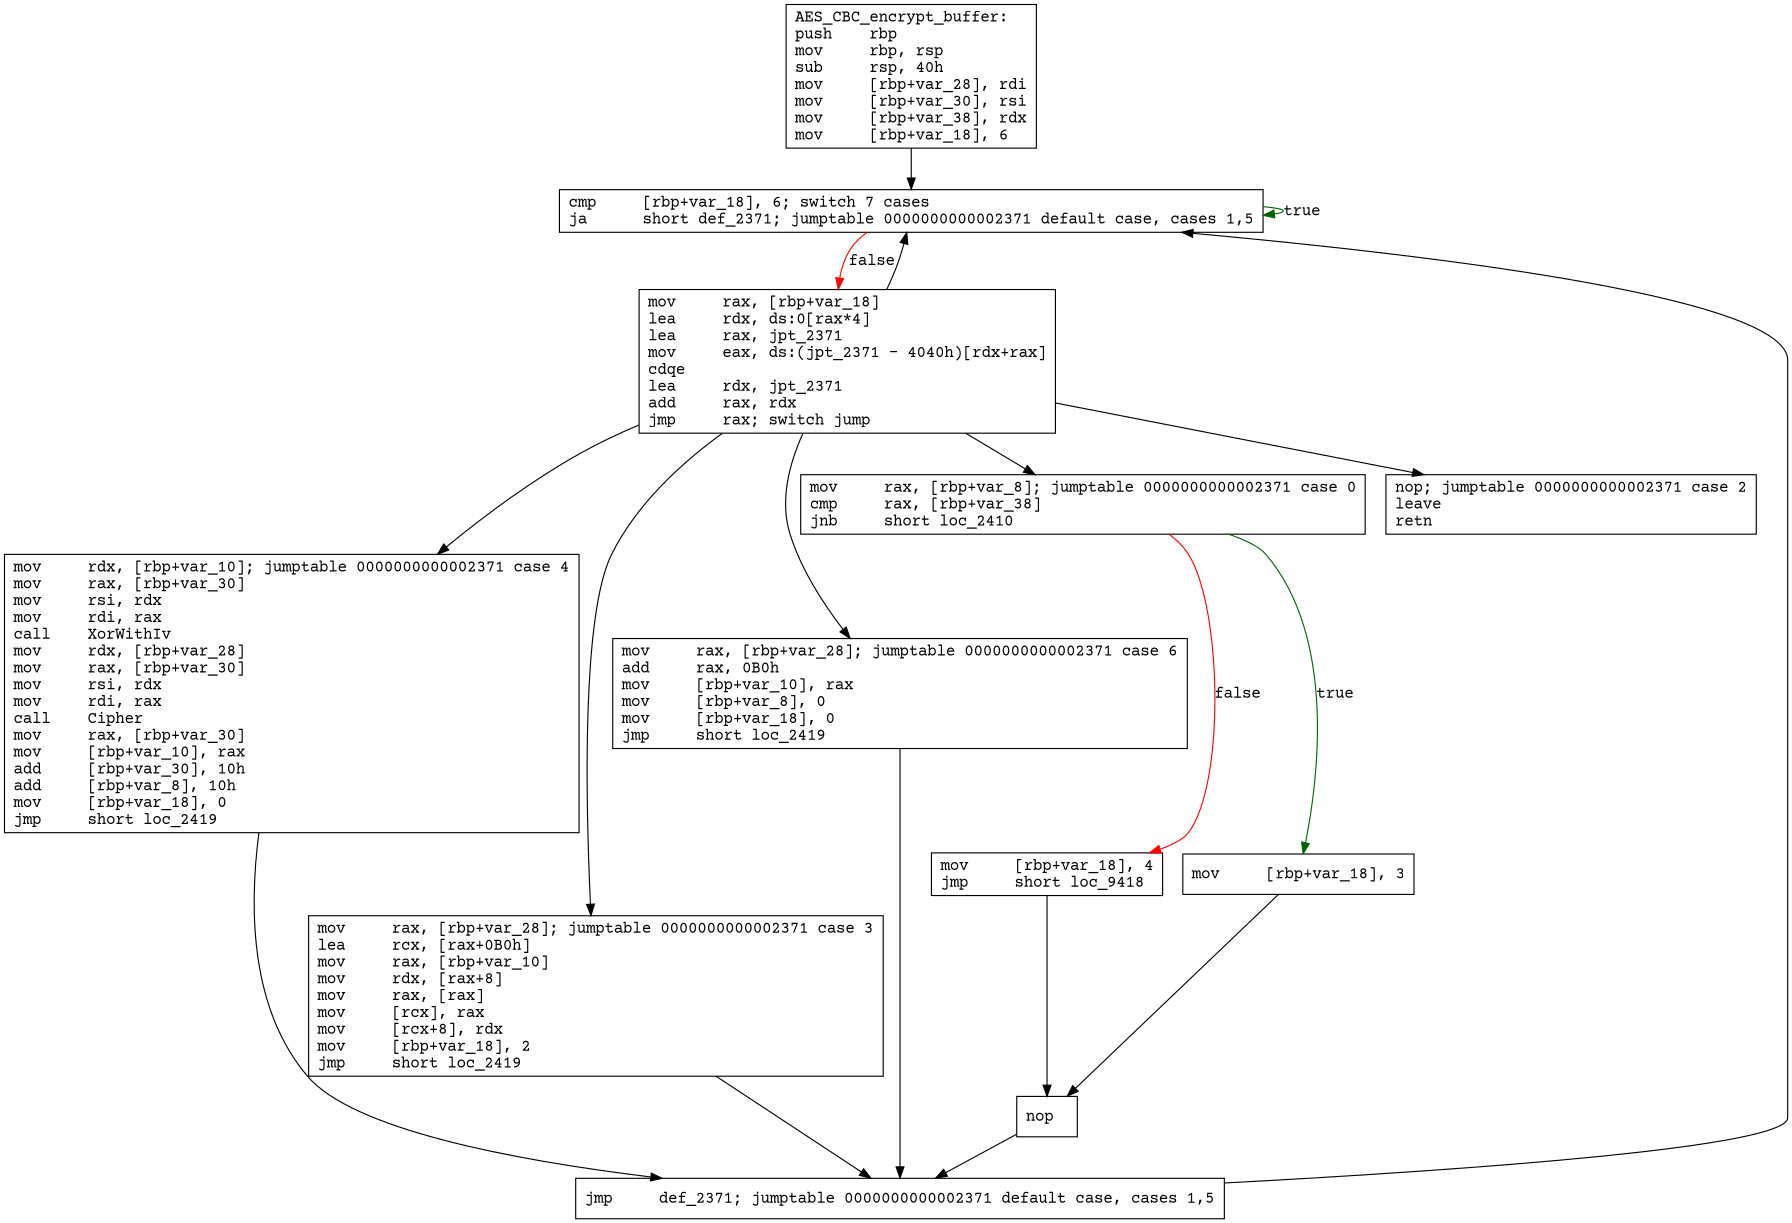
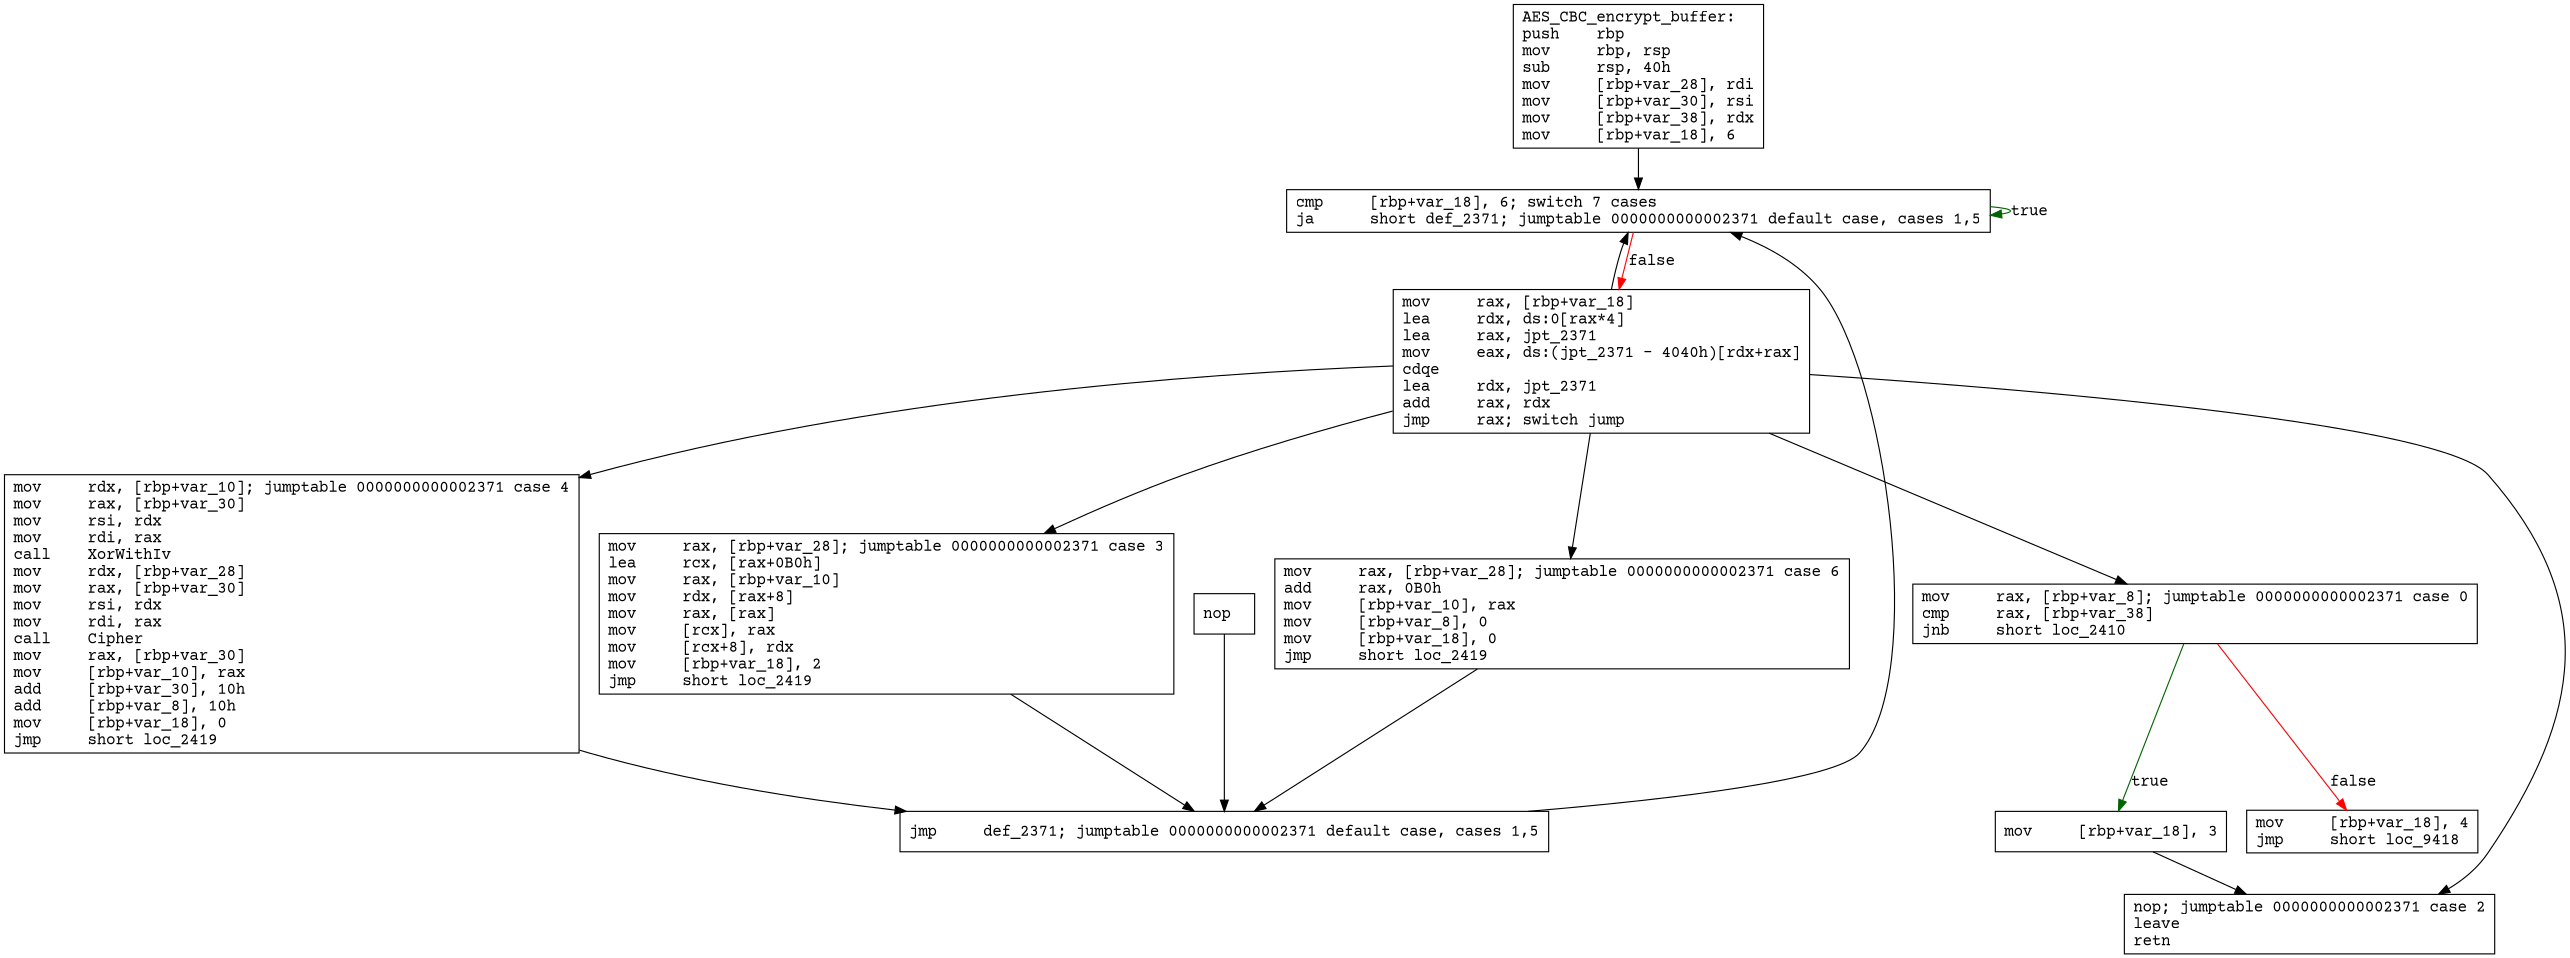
(1047, 990) -> none
(1177, 991) -> (2194, 871)
